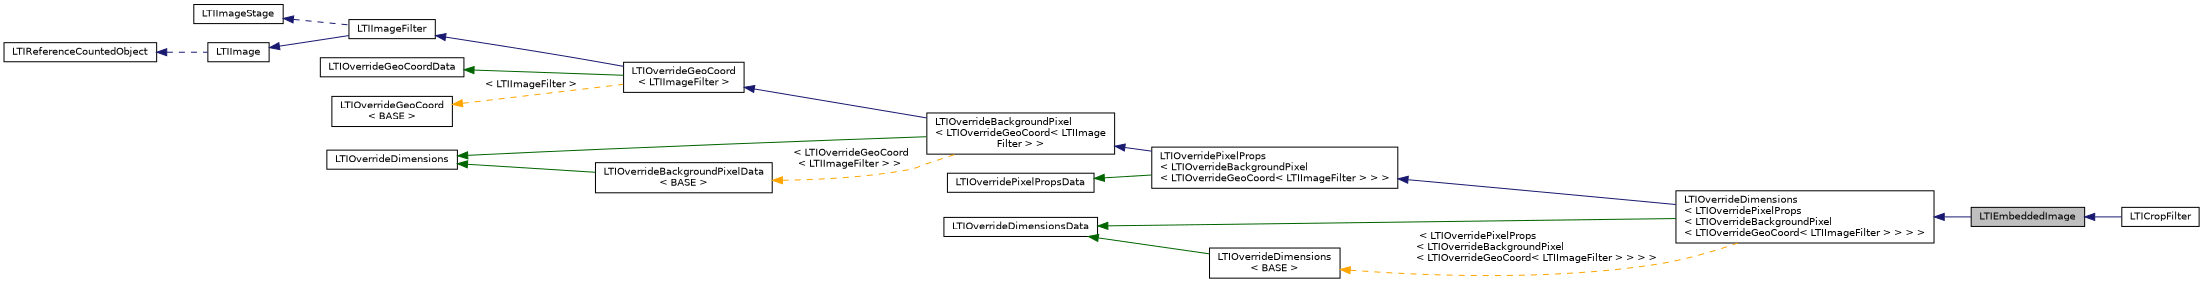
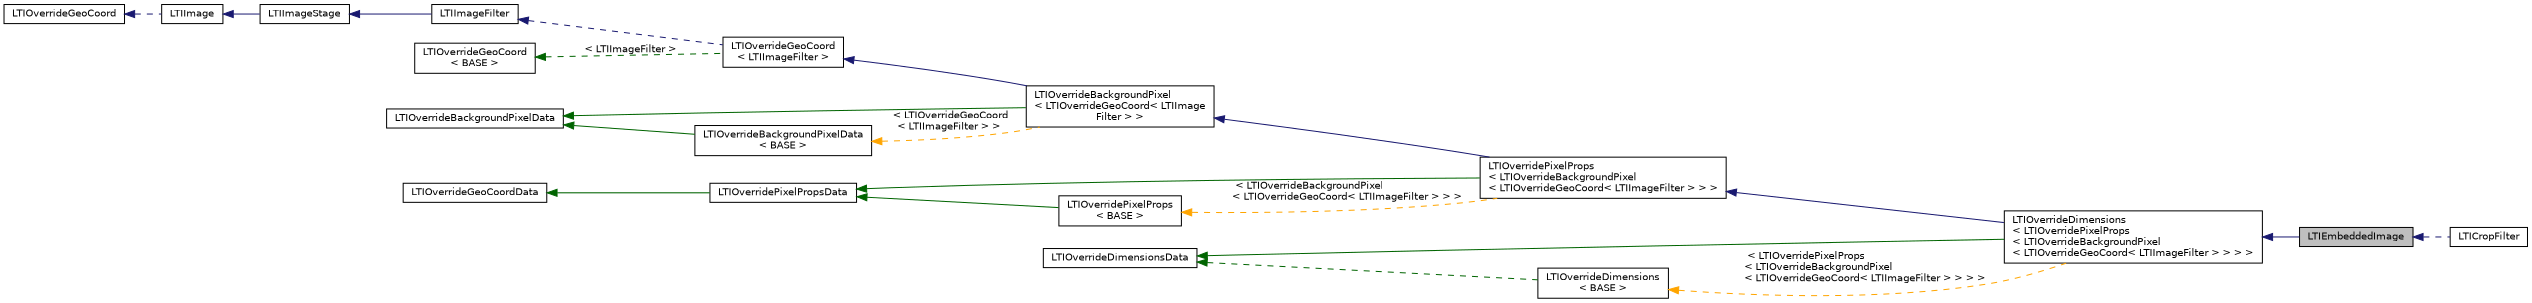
(321, 22) -> (396, 14)
(314, 41) -> (247, 14)
(535, 51) -> (626, 33)
(80, 52) -> (64, 14)
(549, 73) -> (633, 193)
(543, 94) -> (634, 55)
(392, 160) -> (475, 118)
none -> (1120, 211)
(2108, 217) -> (2437, 237)
(1154, 246) -> (1372, 271)
